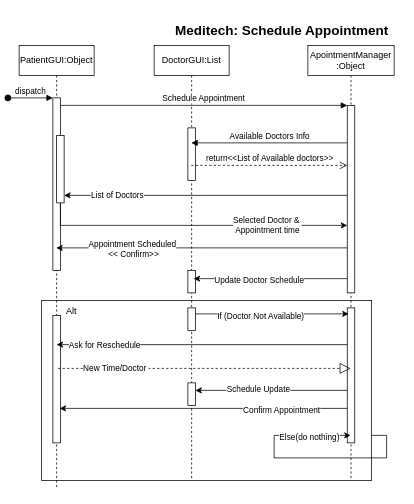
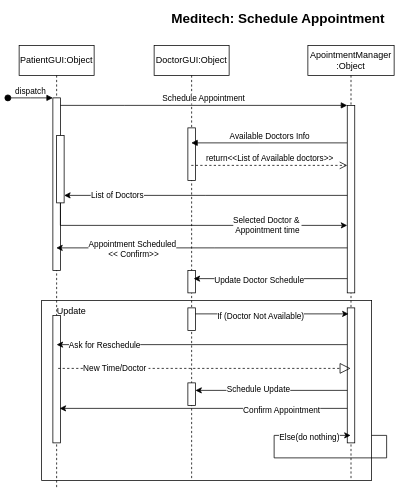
(282, 30) -> (278, 19)
(192, 60) -> (192, 60)
(72, 312) -> (72, 312)
